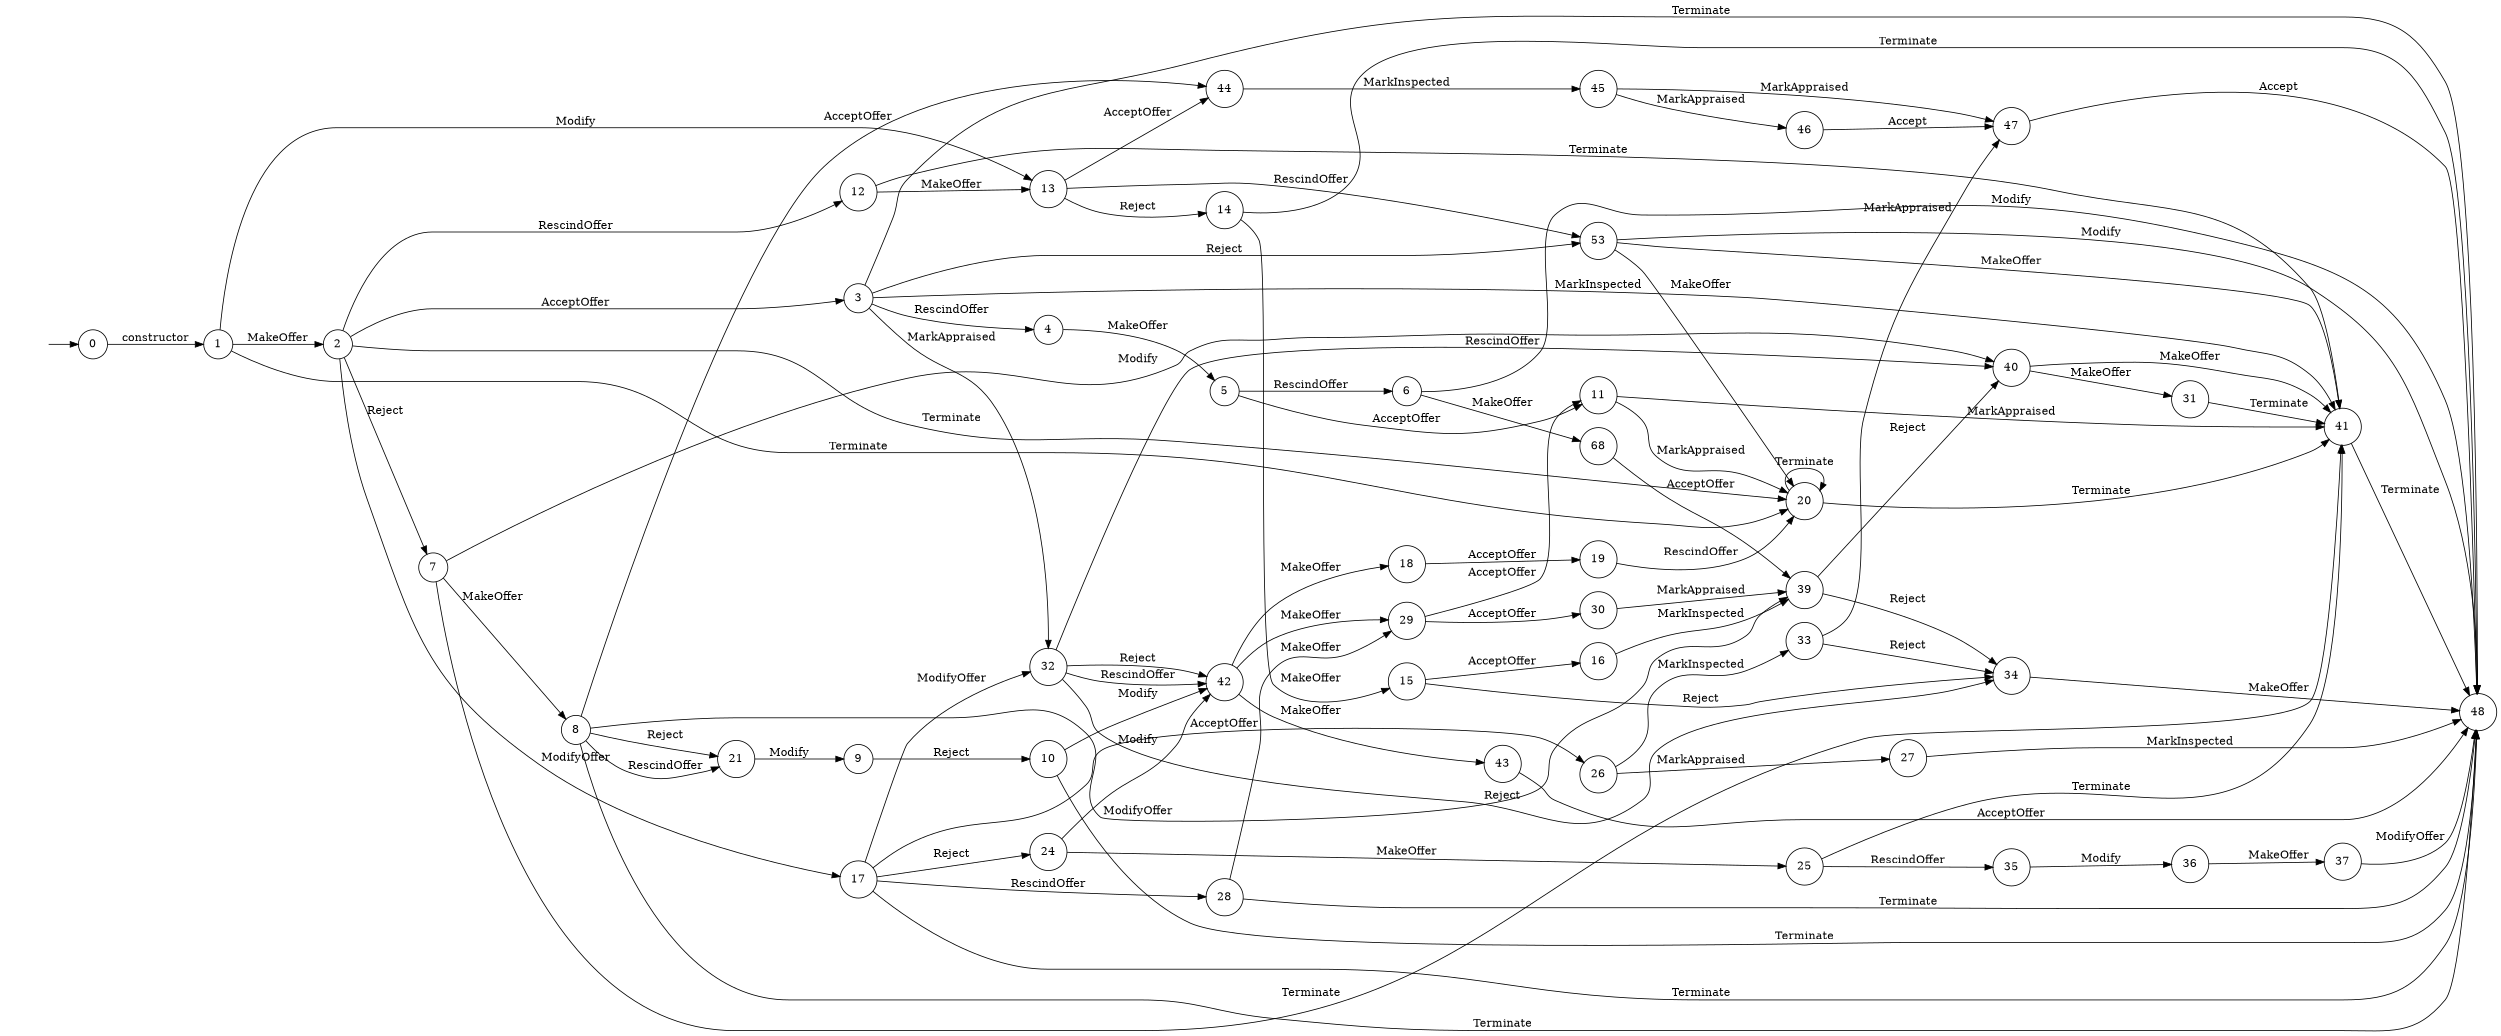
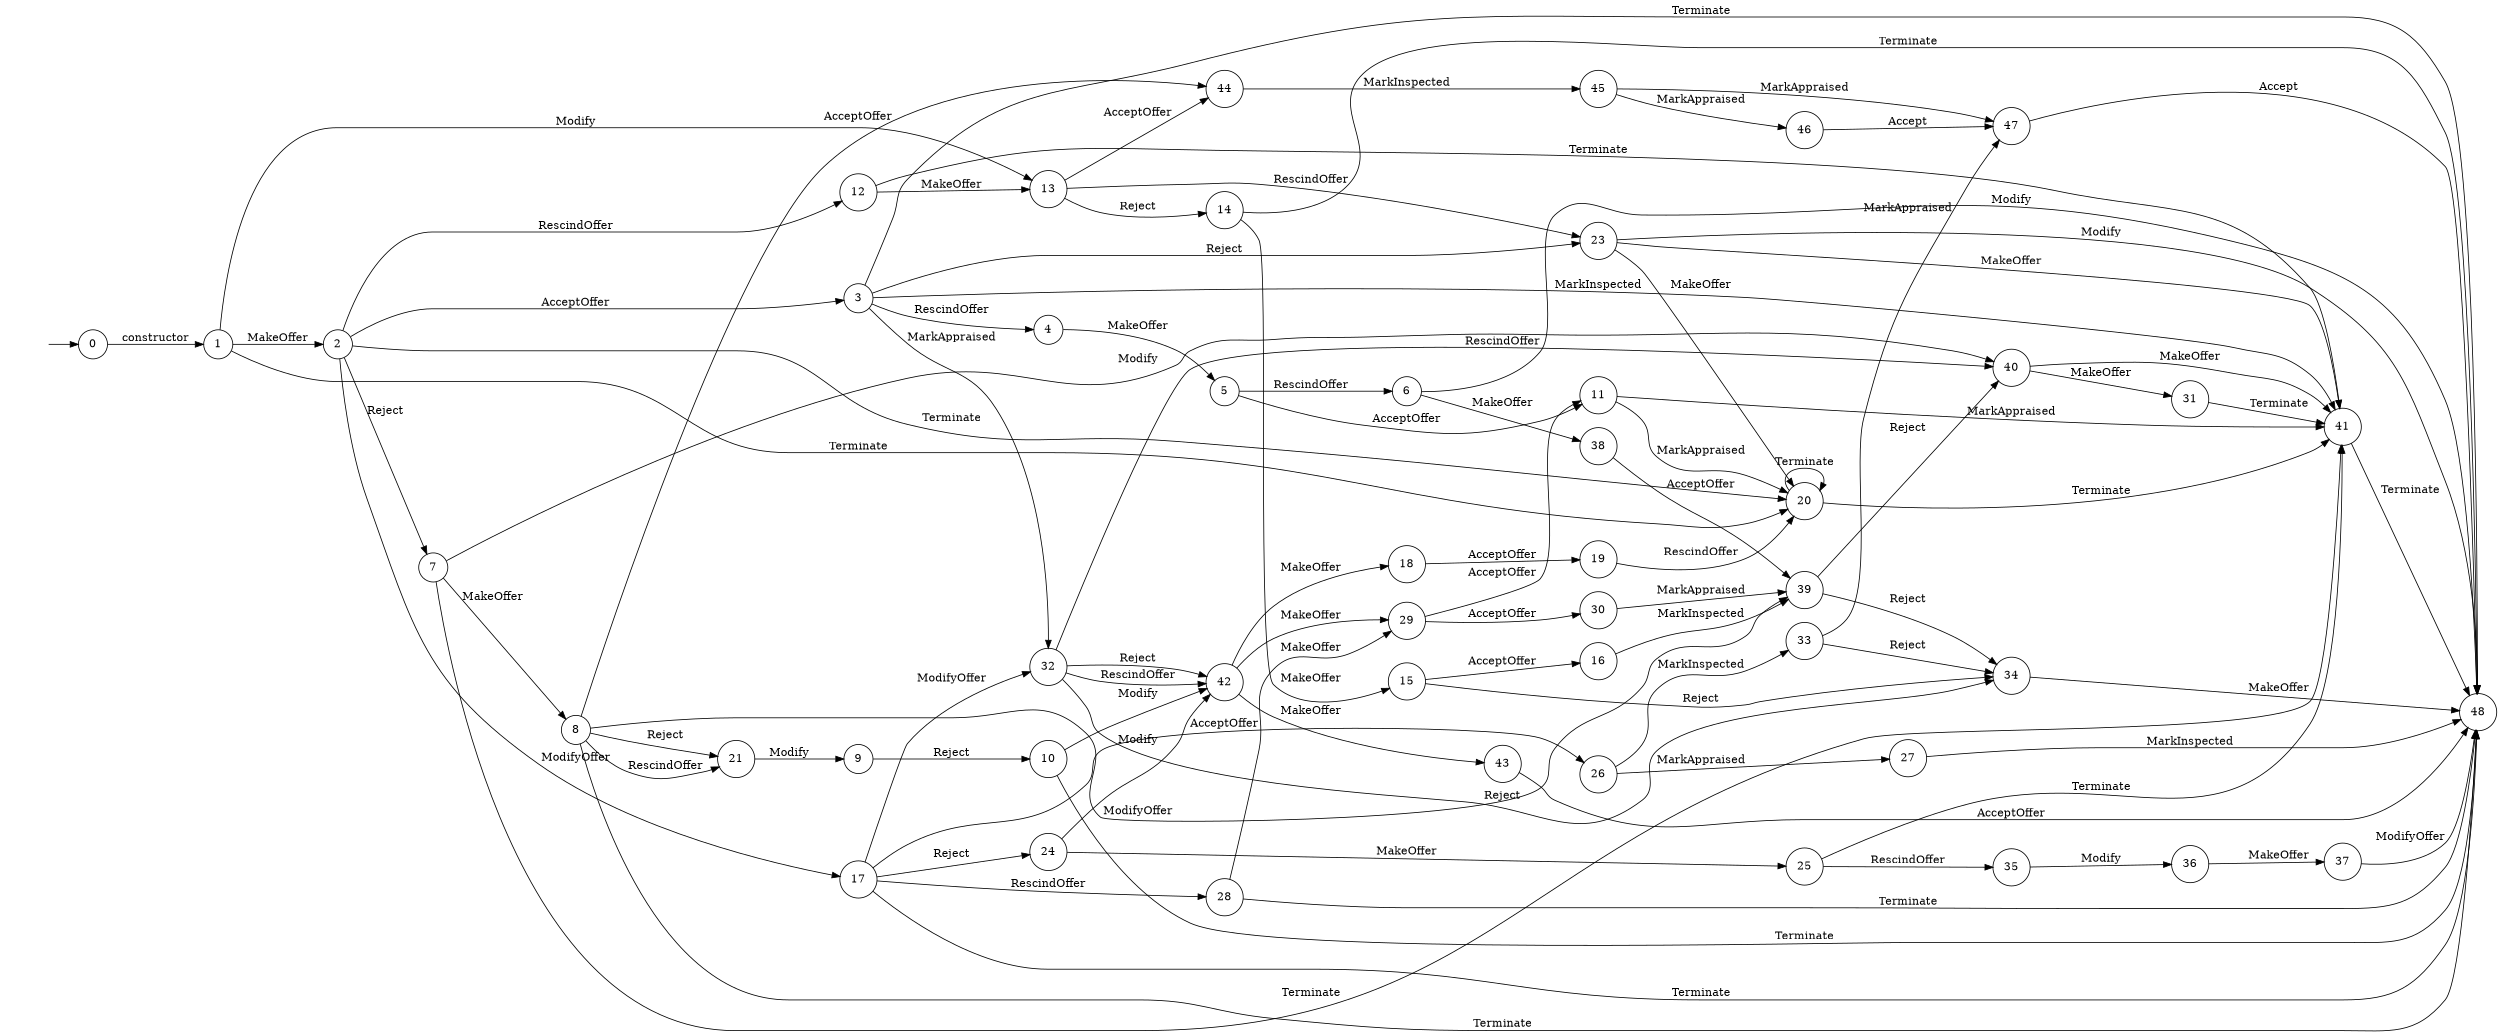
(1598, 241) -> (1598, 241)
(1598, 446) -> (1598, 446)
